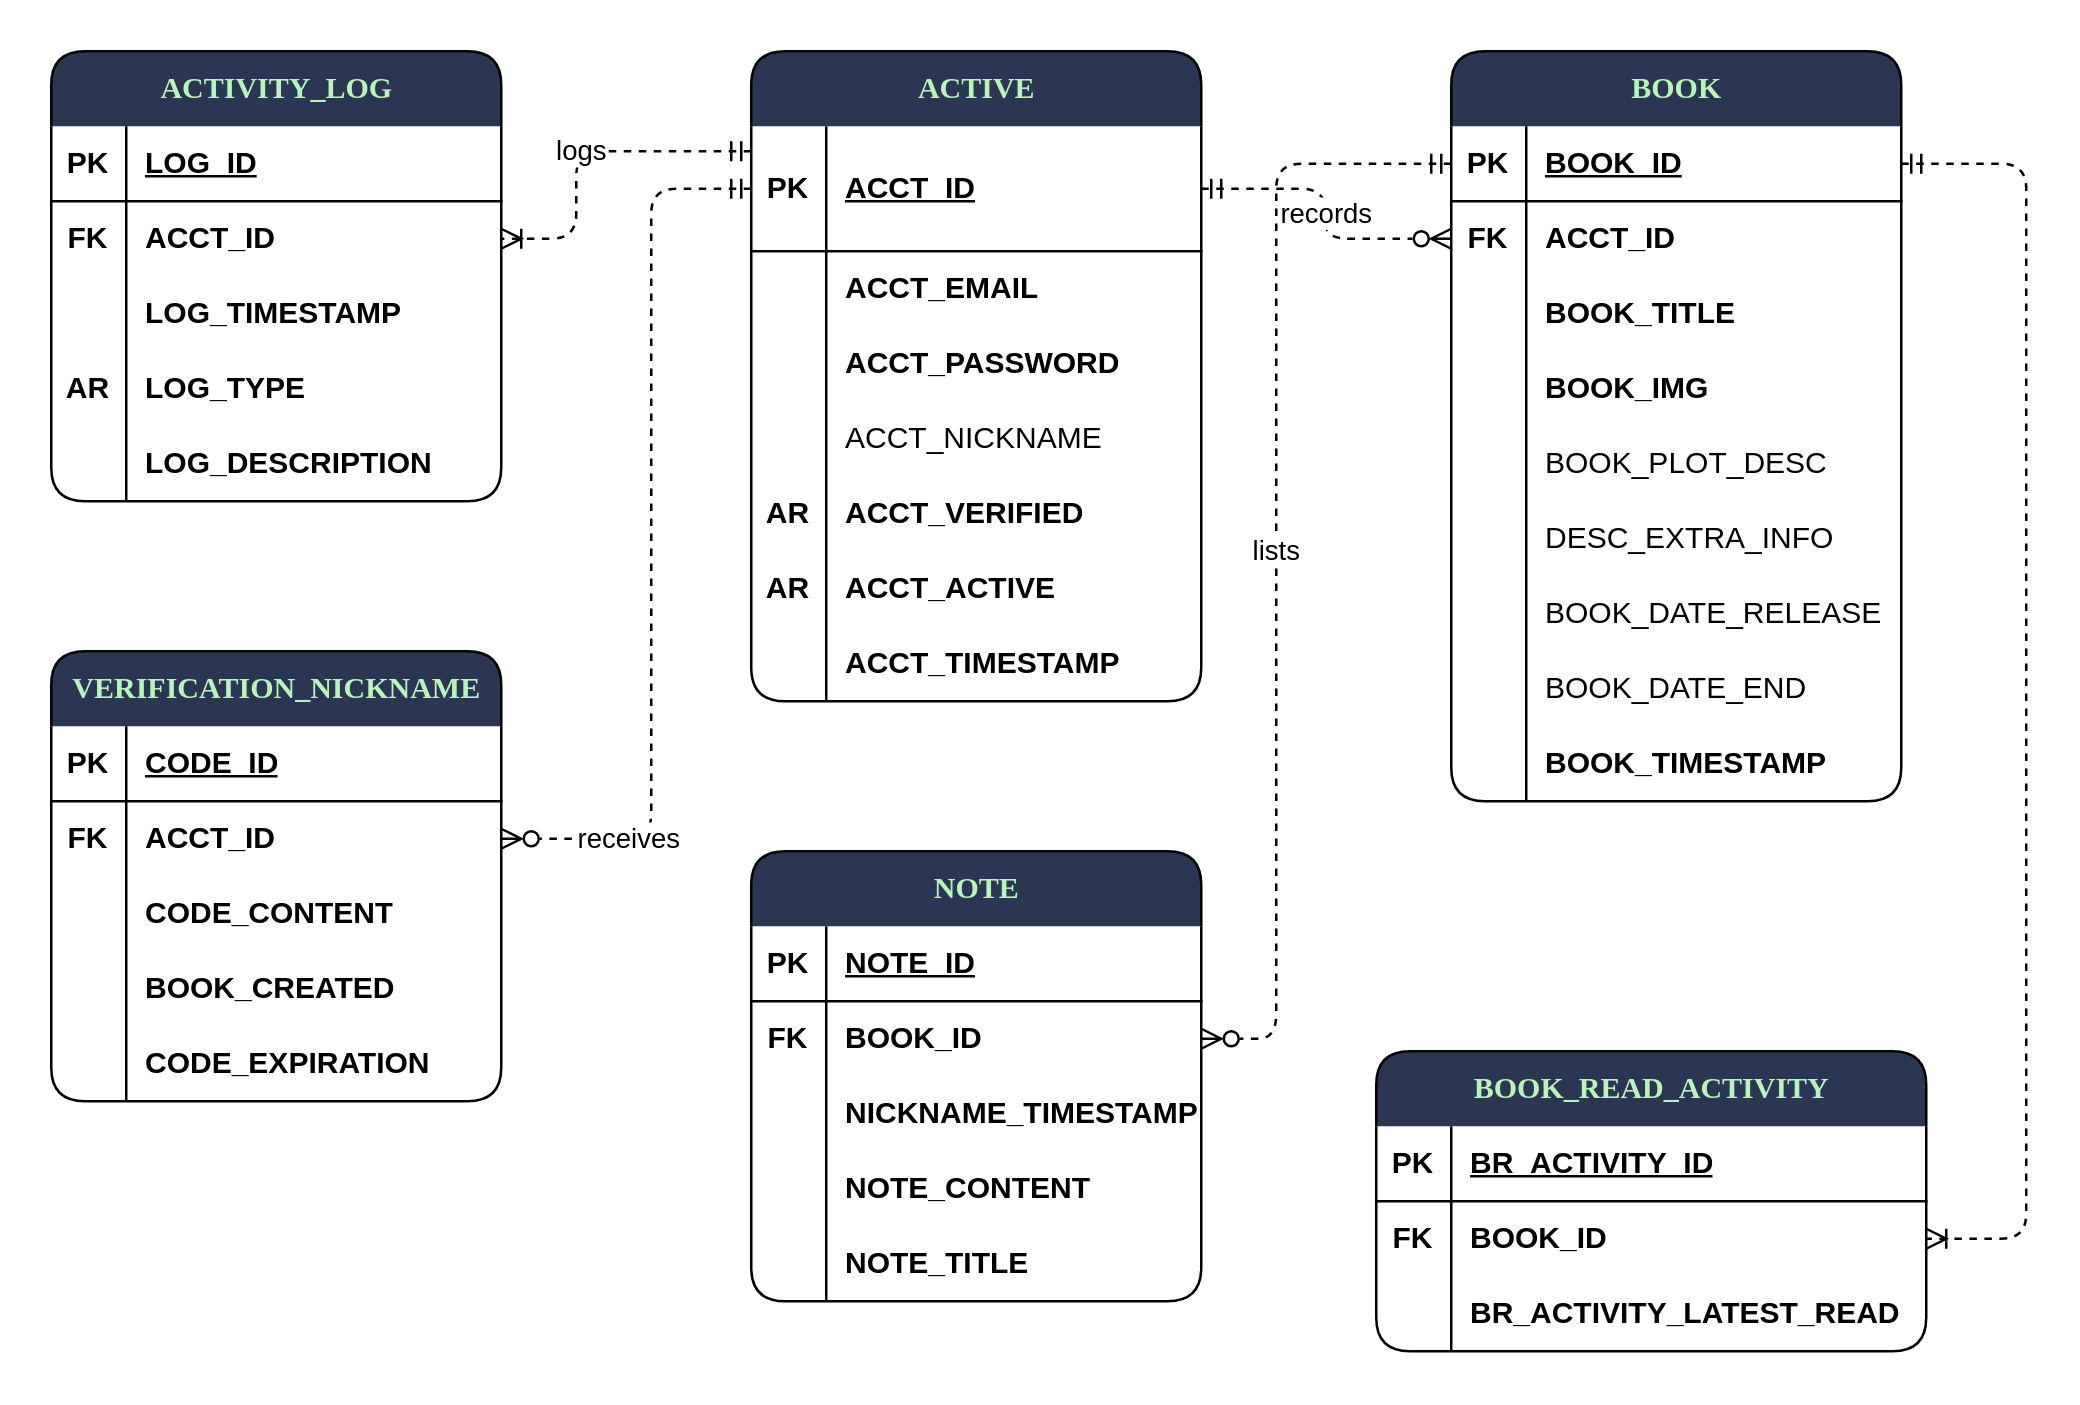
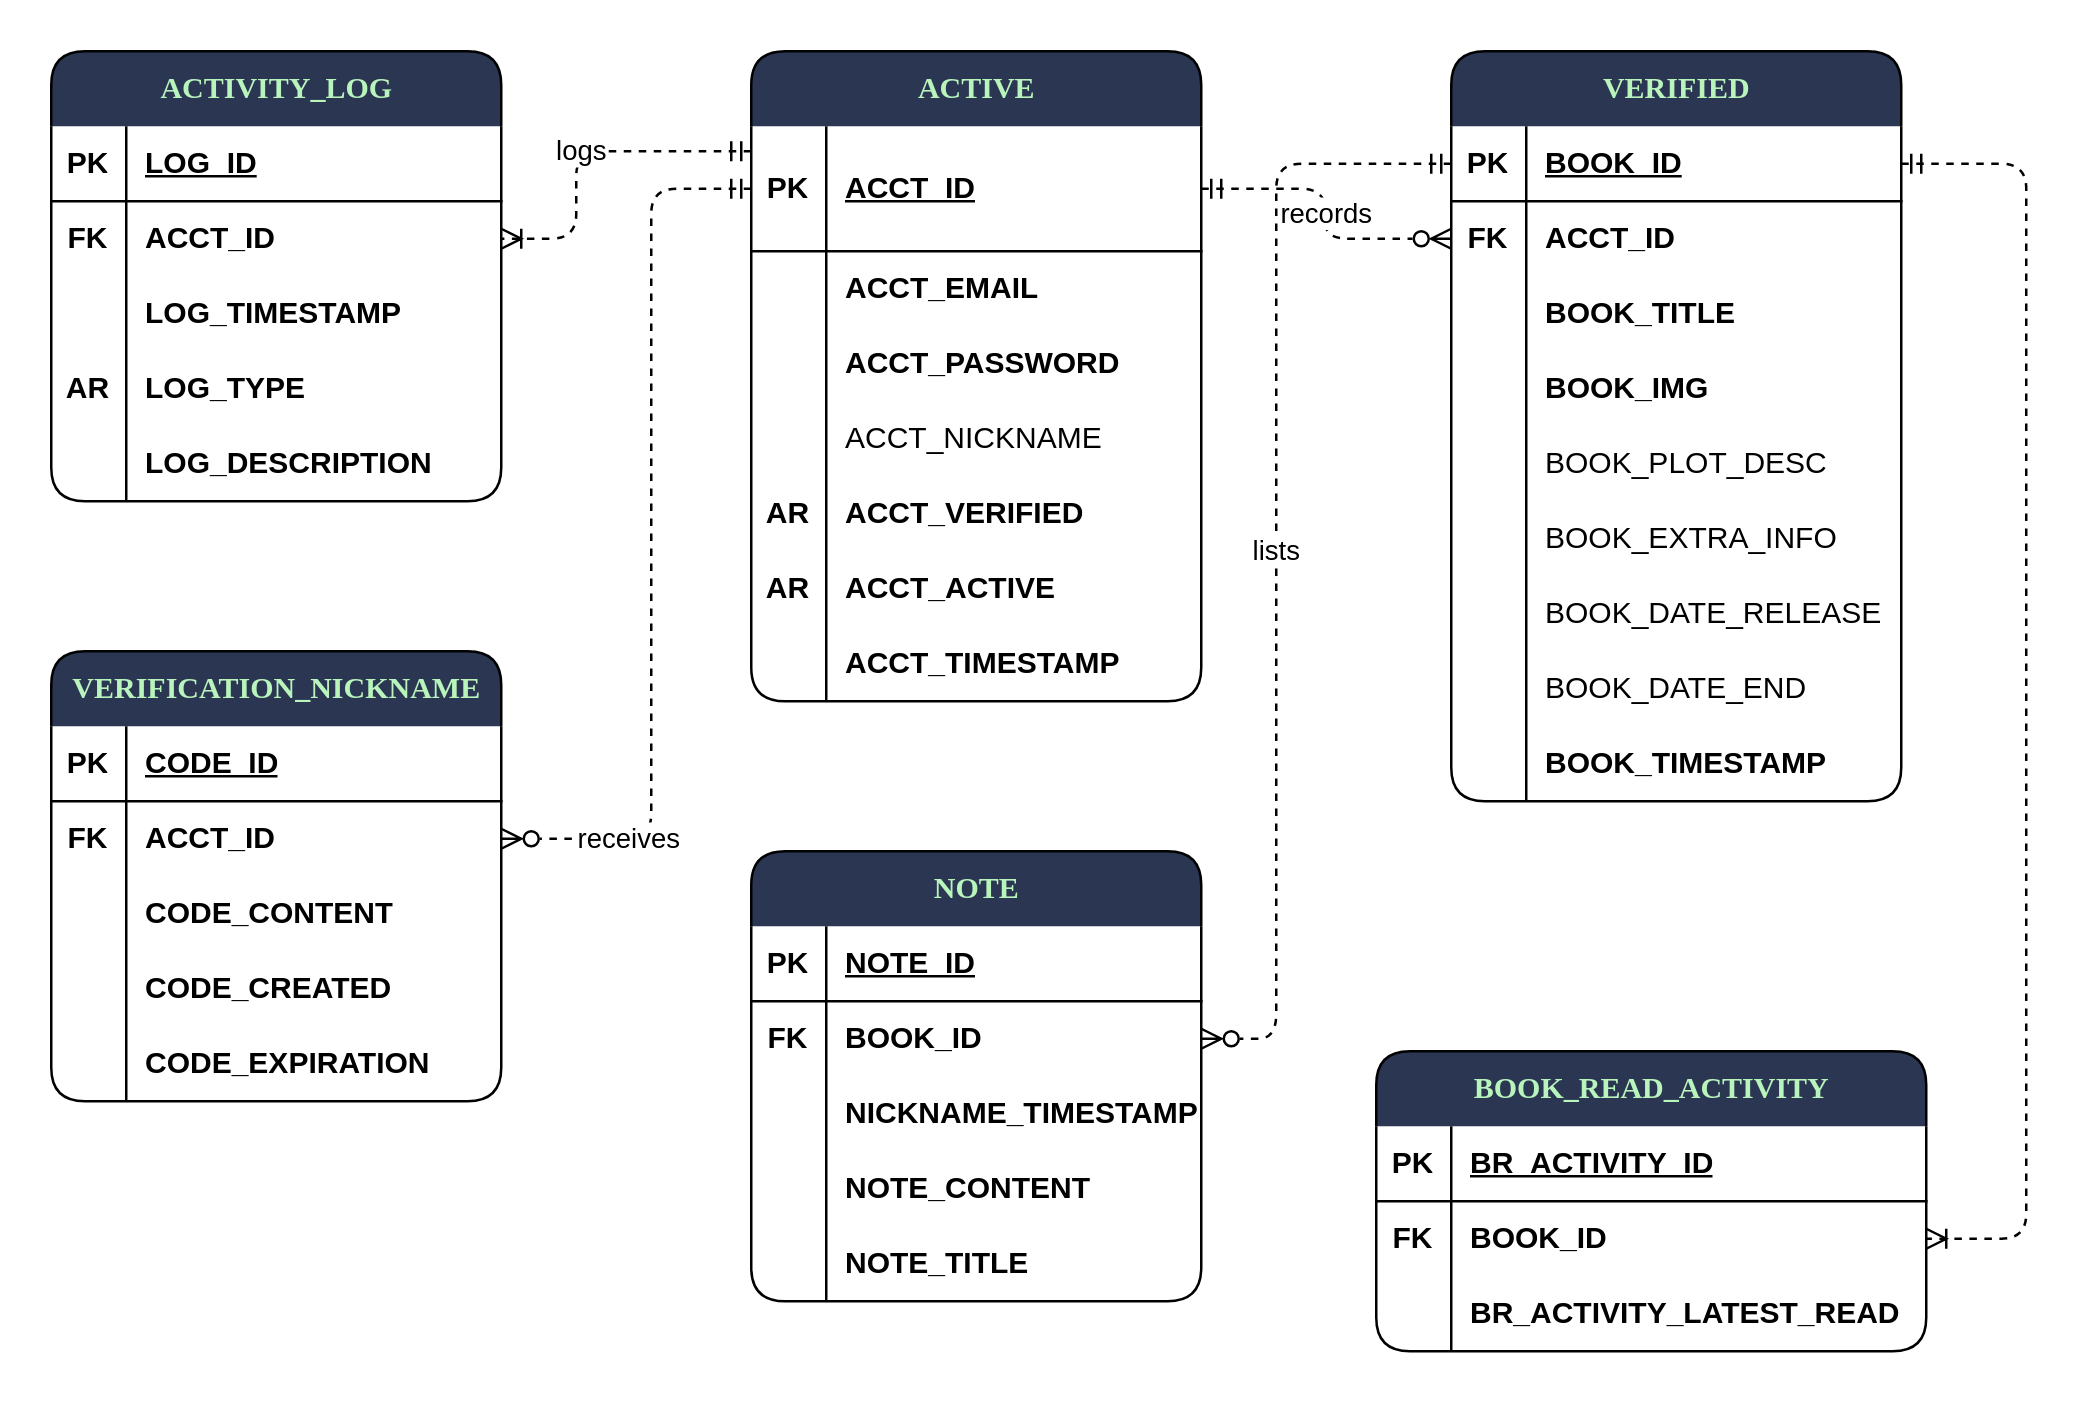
(1678, 89) -> (1678, 89)
(1672, 539) -> (1672, 539)
(247, 989) -> (247, 989)
